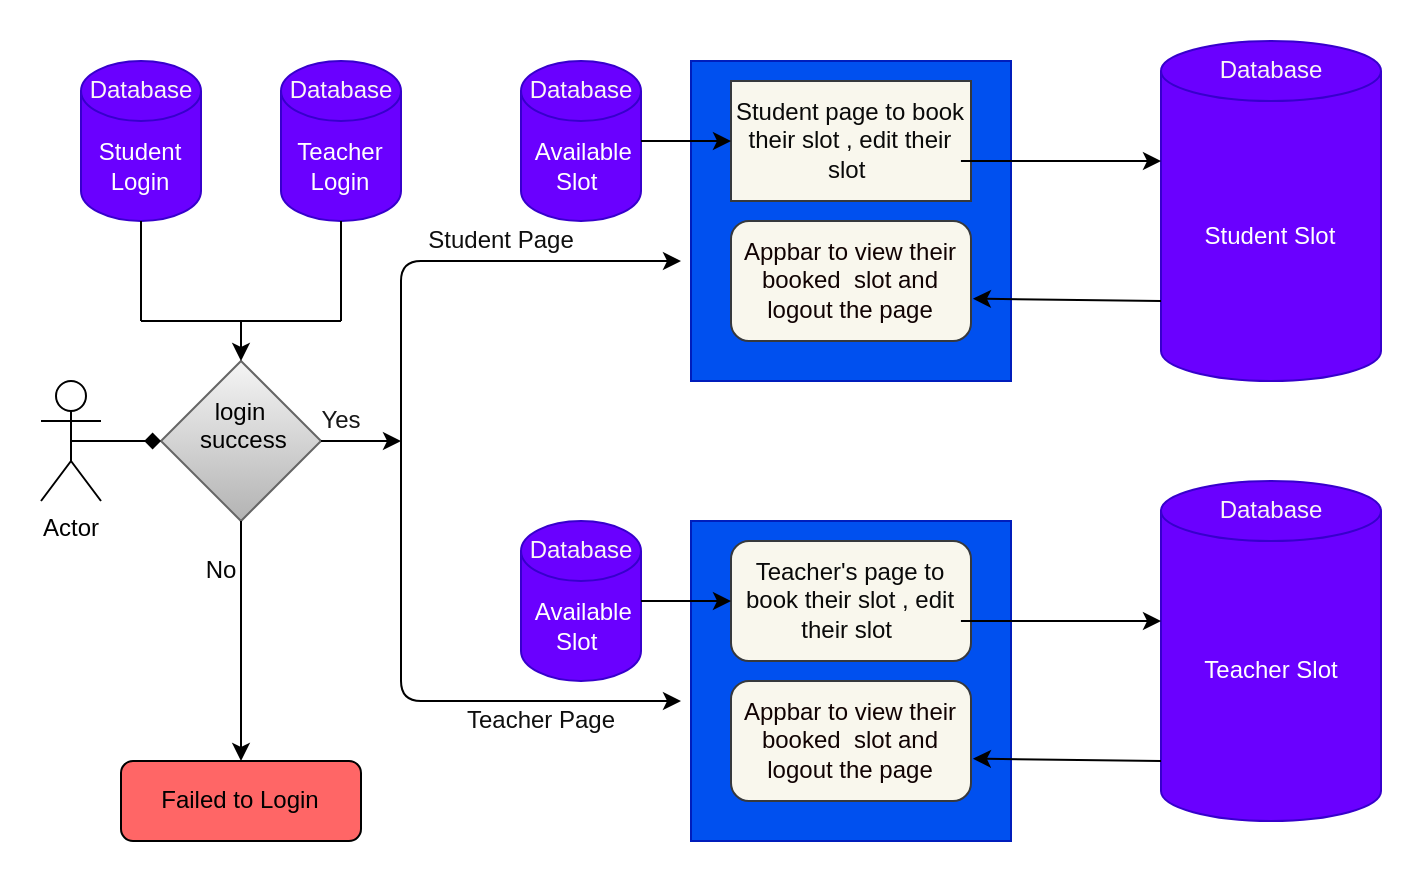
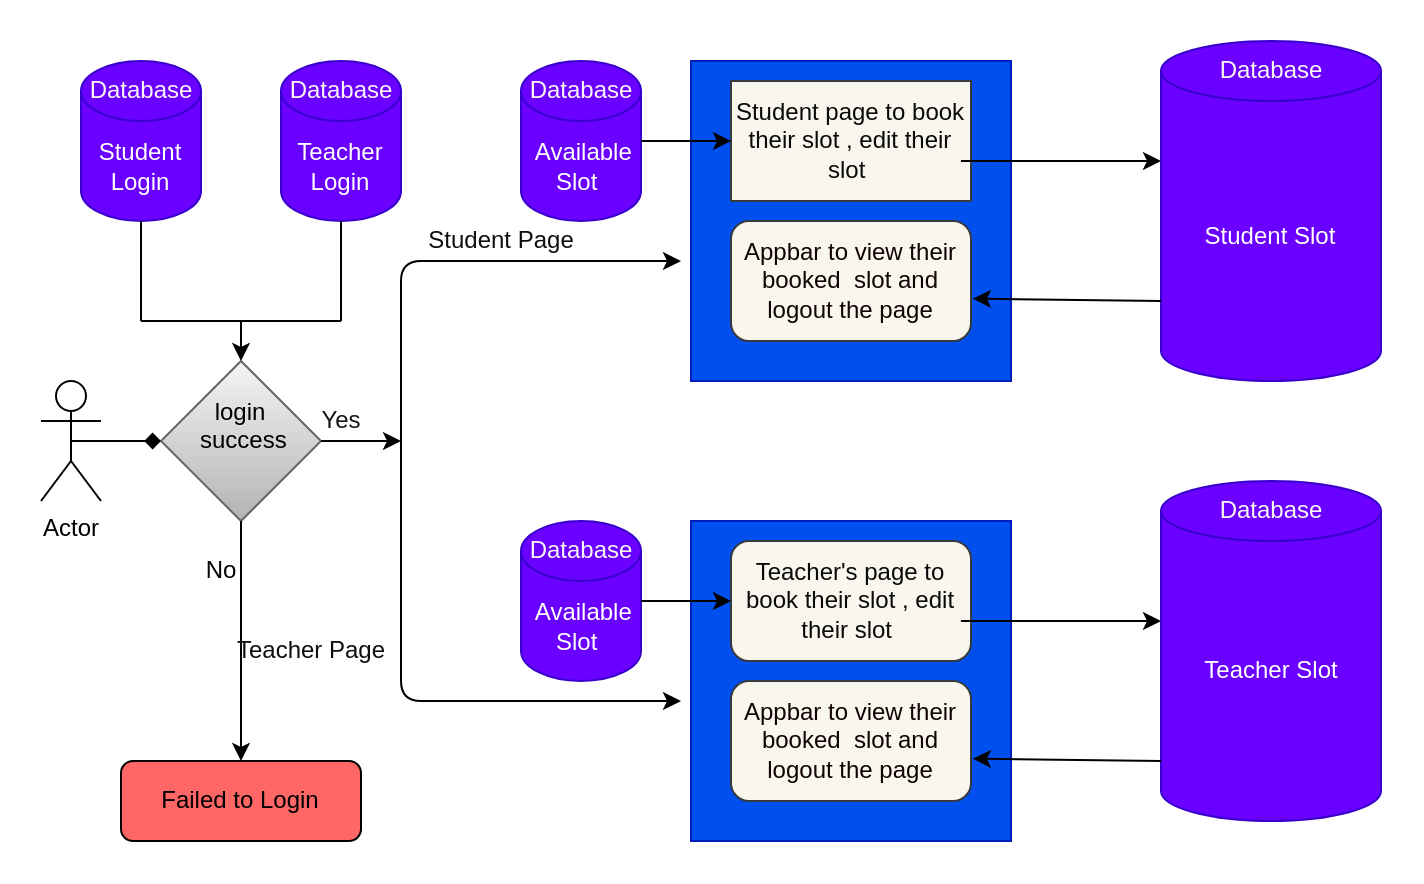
(541, 721) -> (311, 651)
